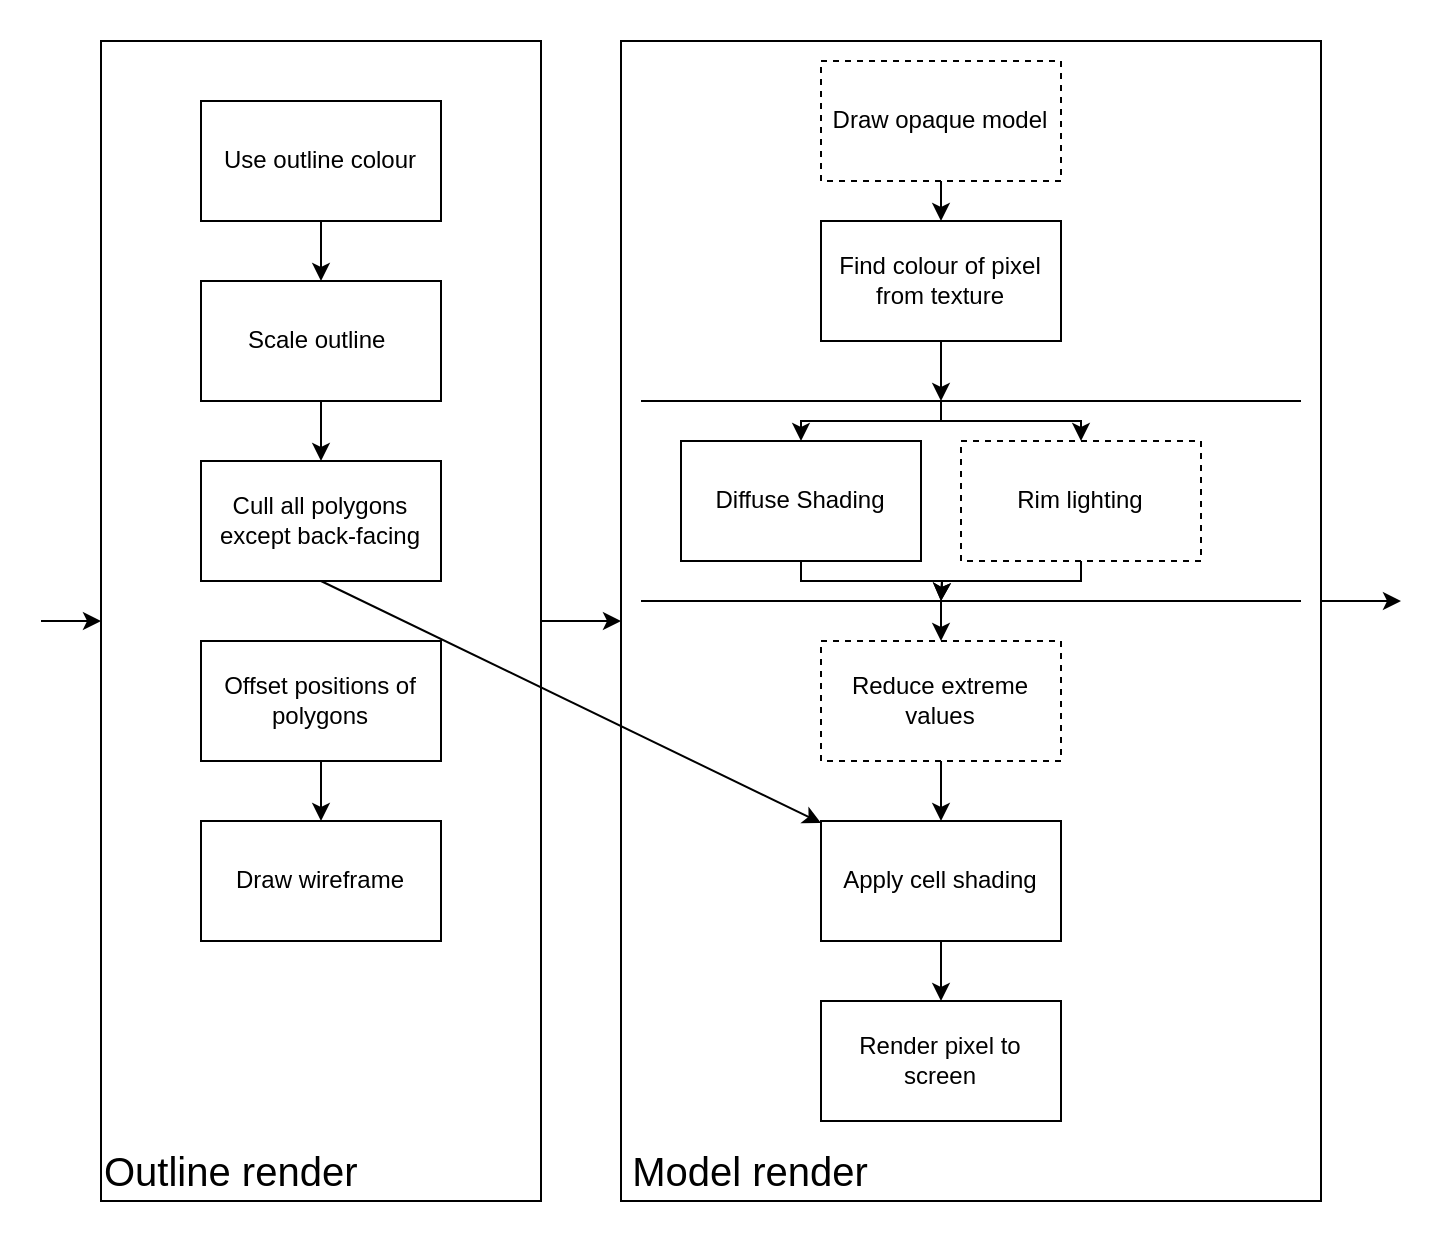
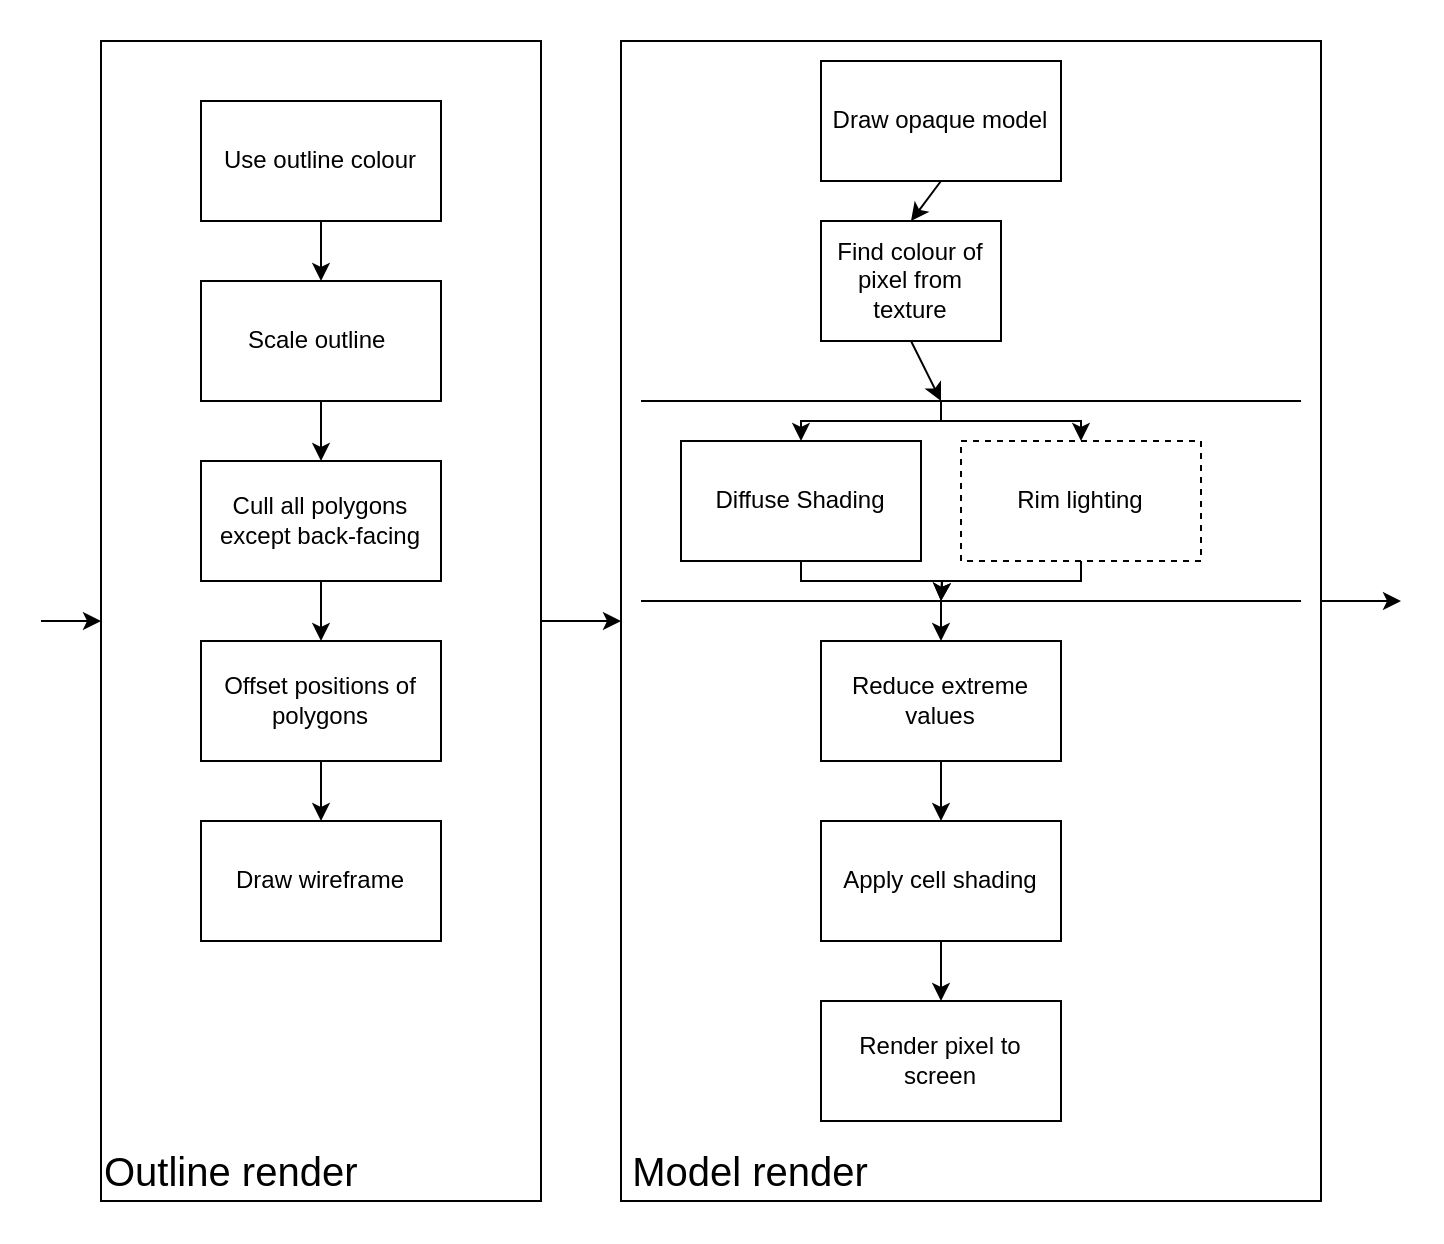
(941, 121) -> (941, 121)
(941, 281) -> (911, 281)
(565, 699) -> (321, 604)
(941, 701) -> (941, 701)
